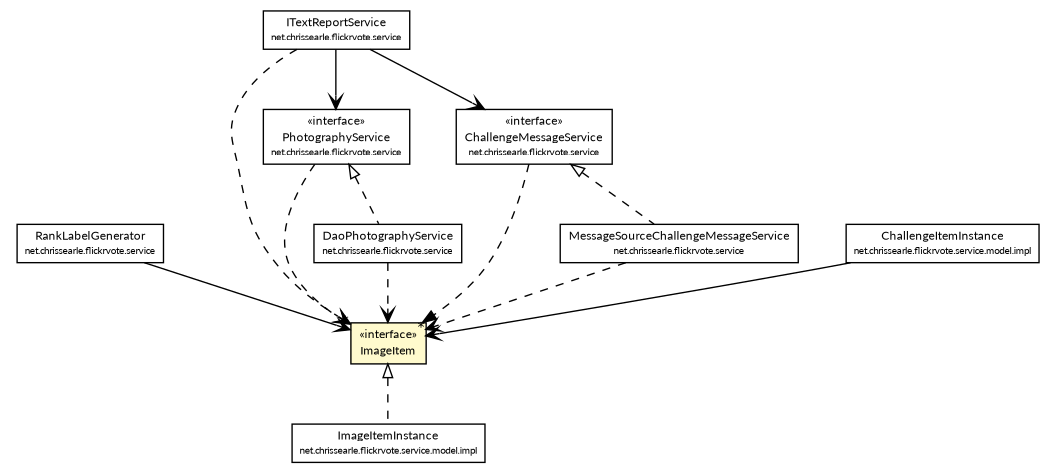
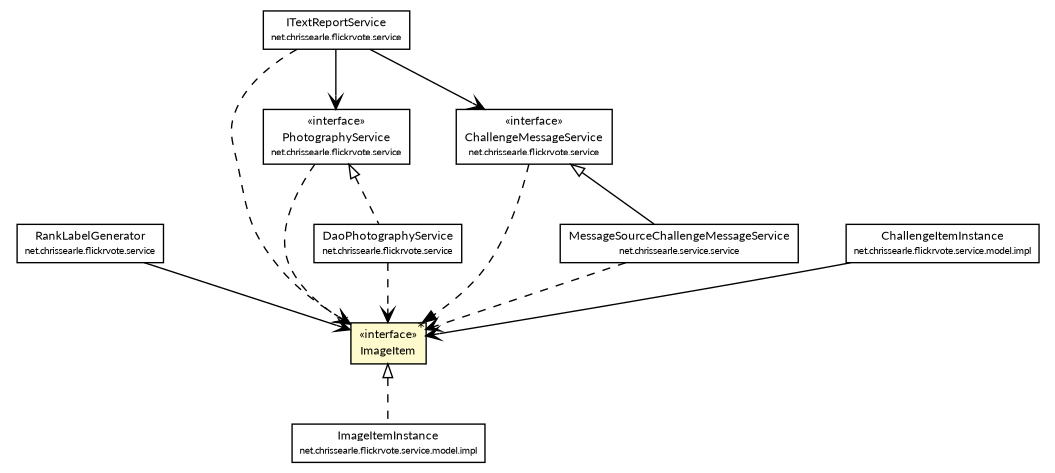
(618, 198) -> (618, 198)
(679, 251) -> (679, 251)
